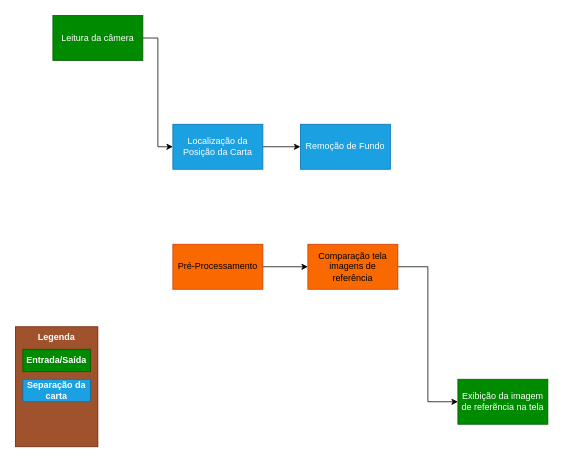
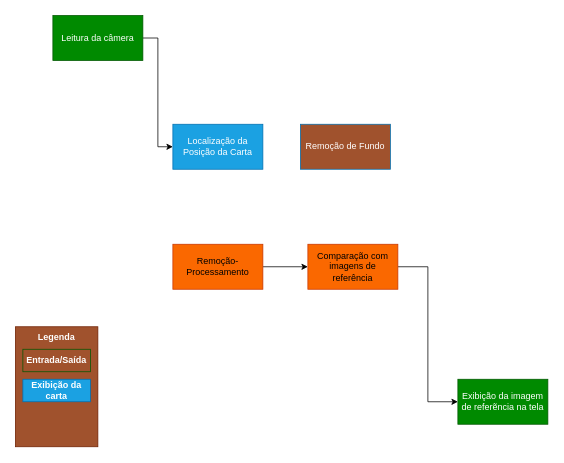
(279, 147) -> none
(345, 147) -> (345, 147)
(218, 267) -> (218, 267)
(353, 267) -> (353, 267)
(57, 360) -> (57, 360)
(57, 390) -> (57, 390)
